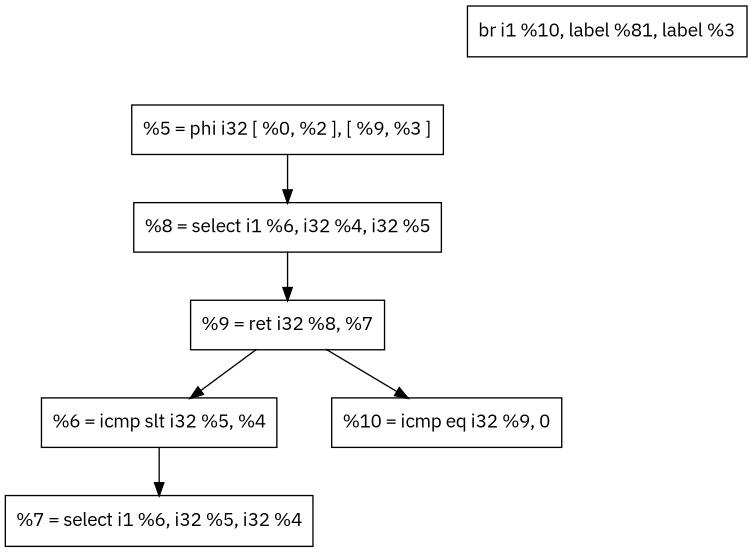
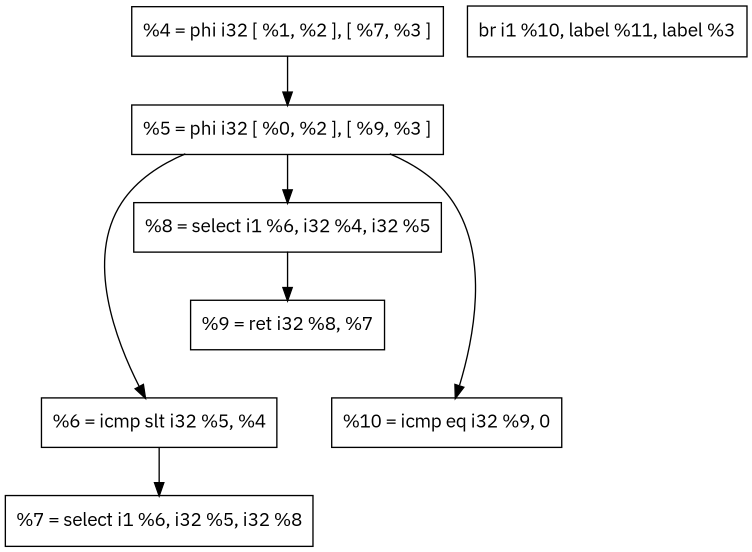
none -> (288, 31)
(607, 31) -> (607, 31)
(229, 370) -> (105, 255)
(361, 370) -> (472, 252)
(159, 521) -> (159, 521)
